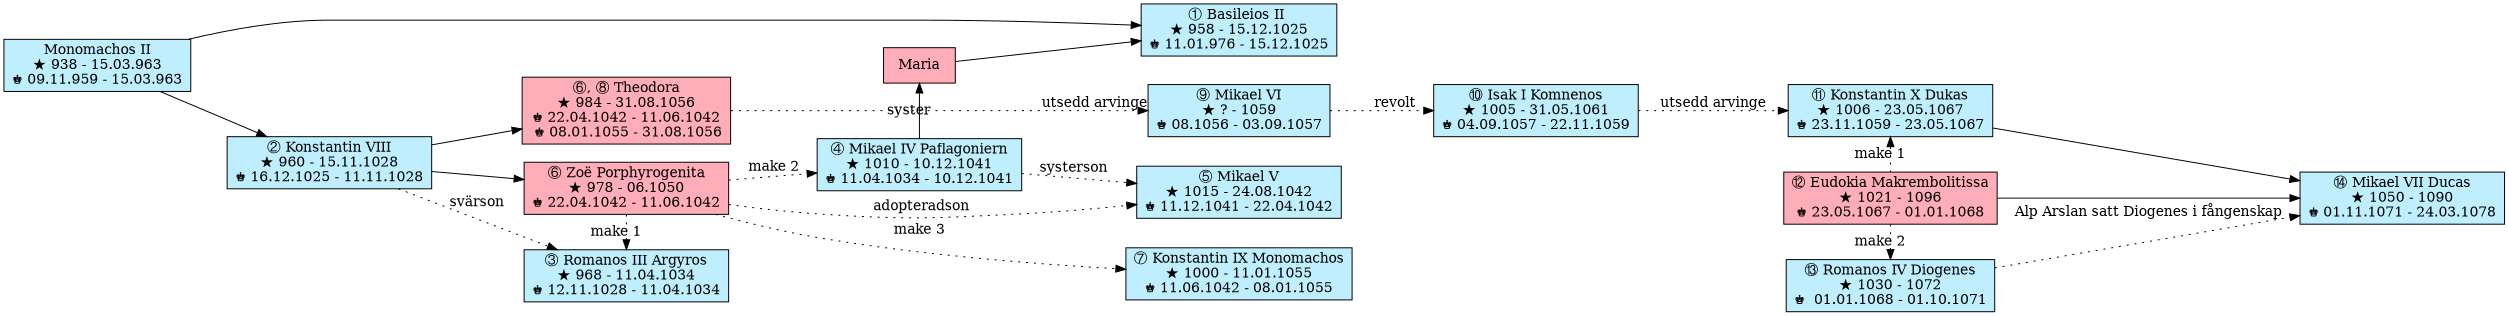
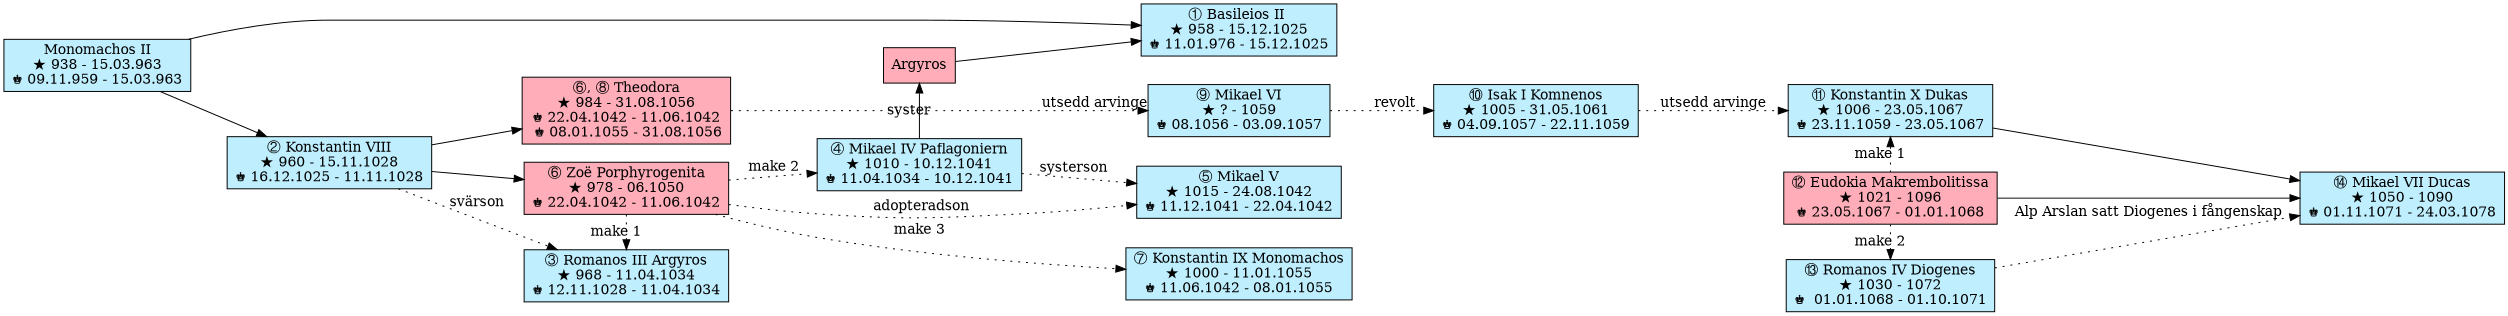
(919, 65) -> (919, 65)
